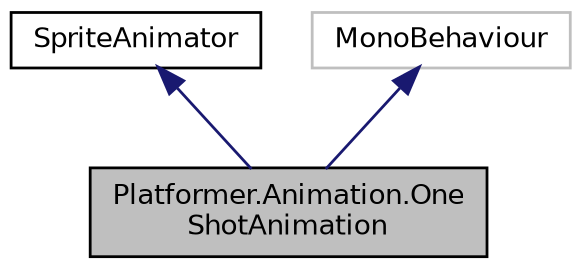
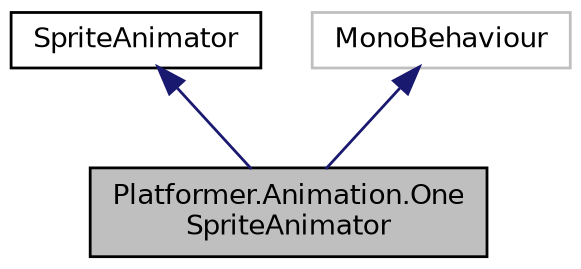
(289, 212) -> (289, 212)
